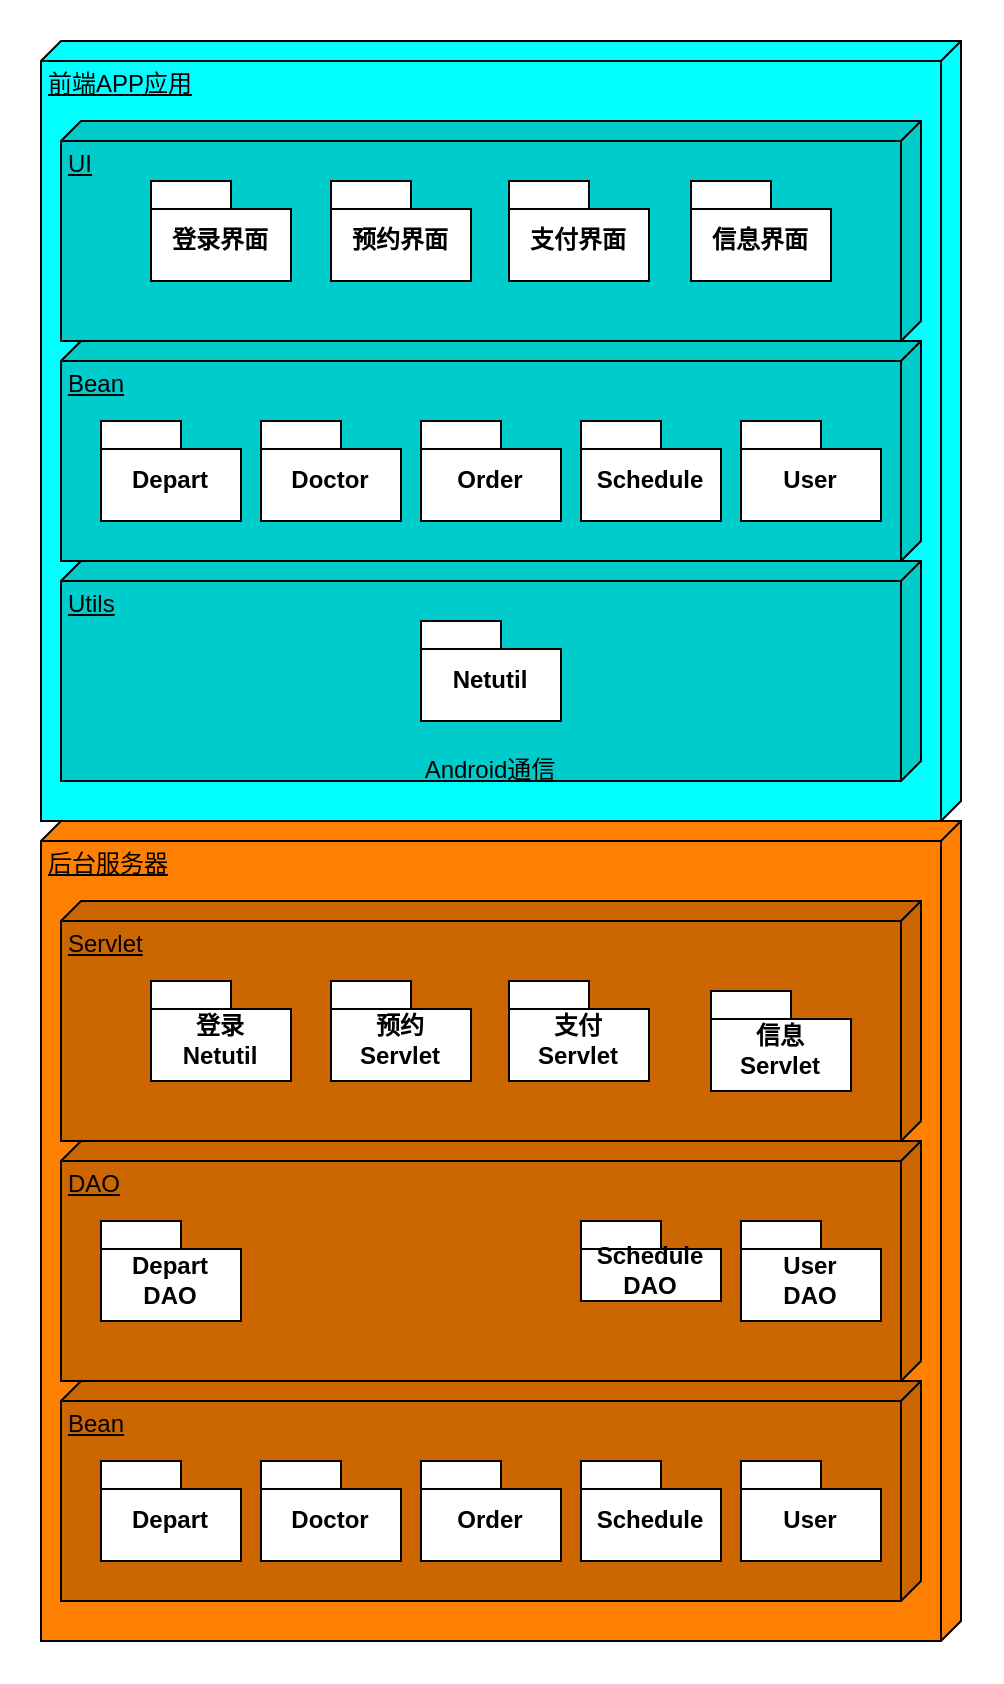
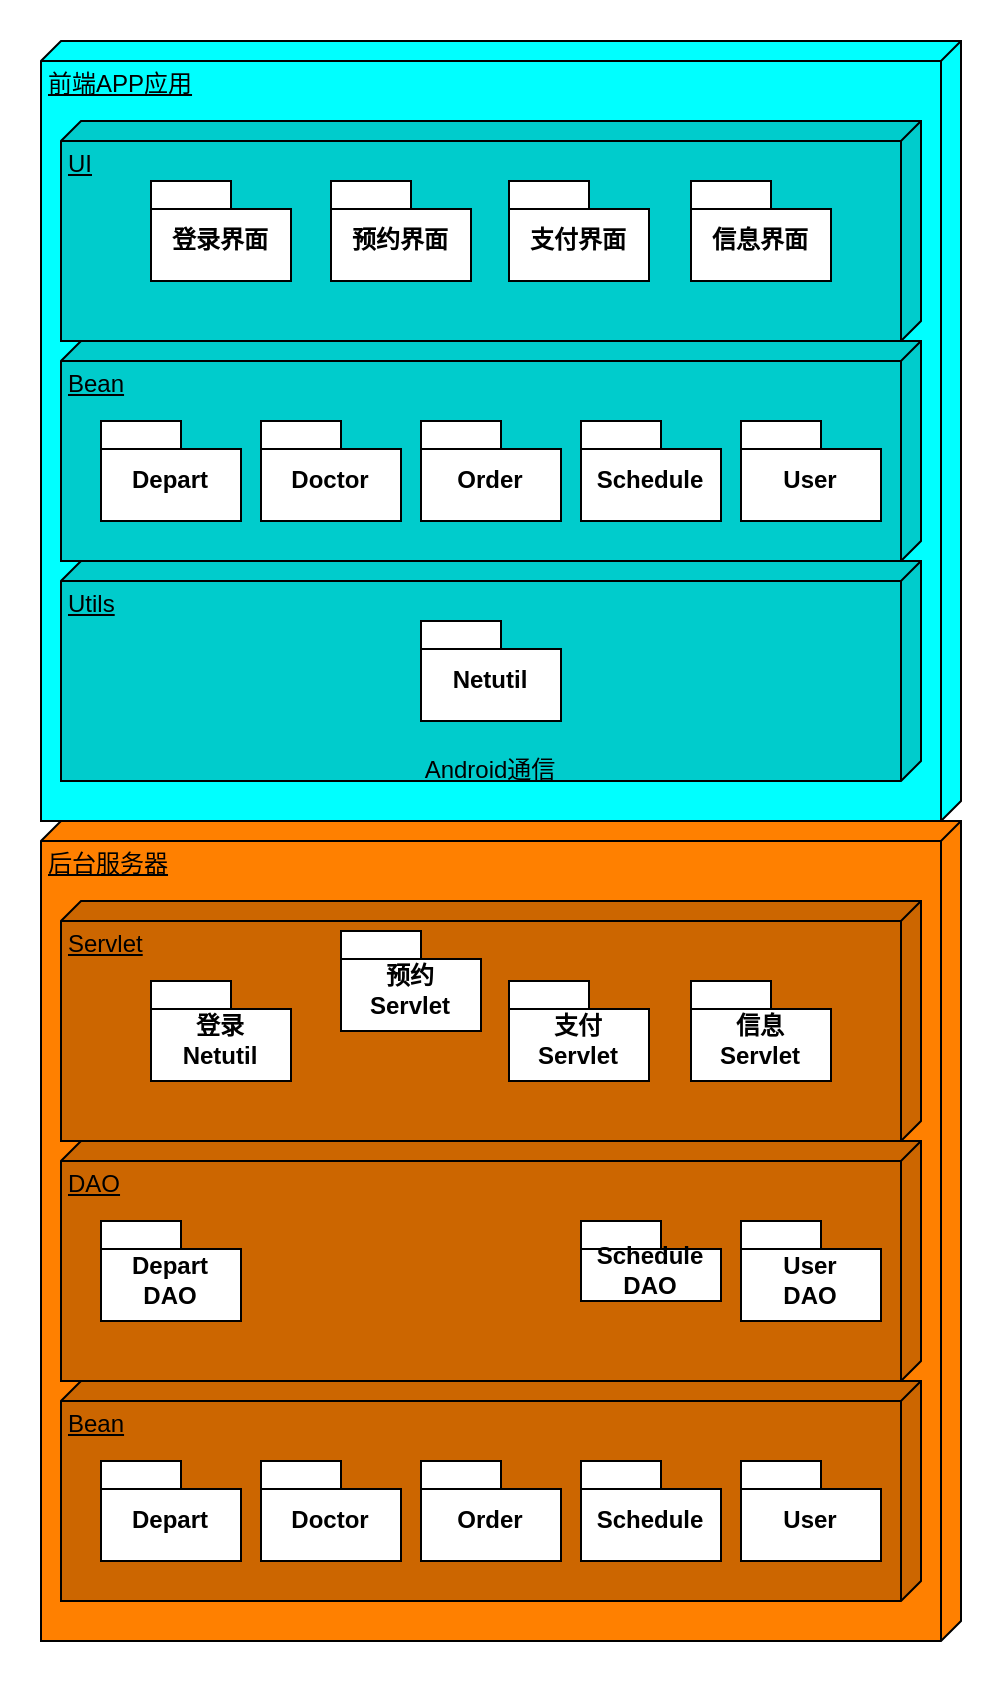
(401, 1031) -> (411, 981)
(781, 1041) -> (761, 1031)
